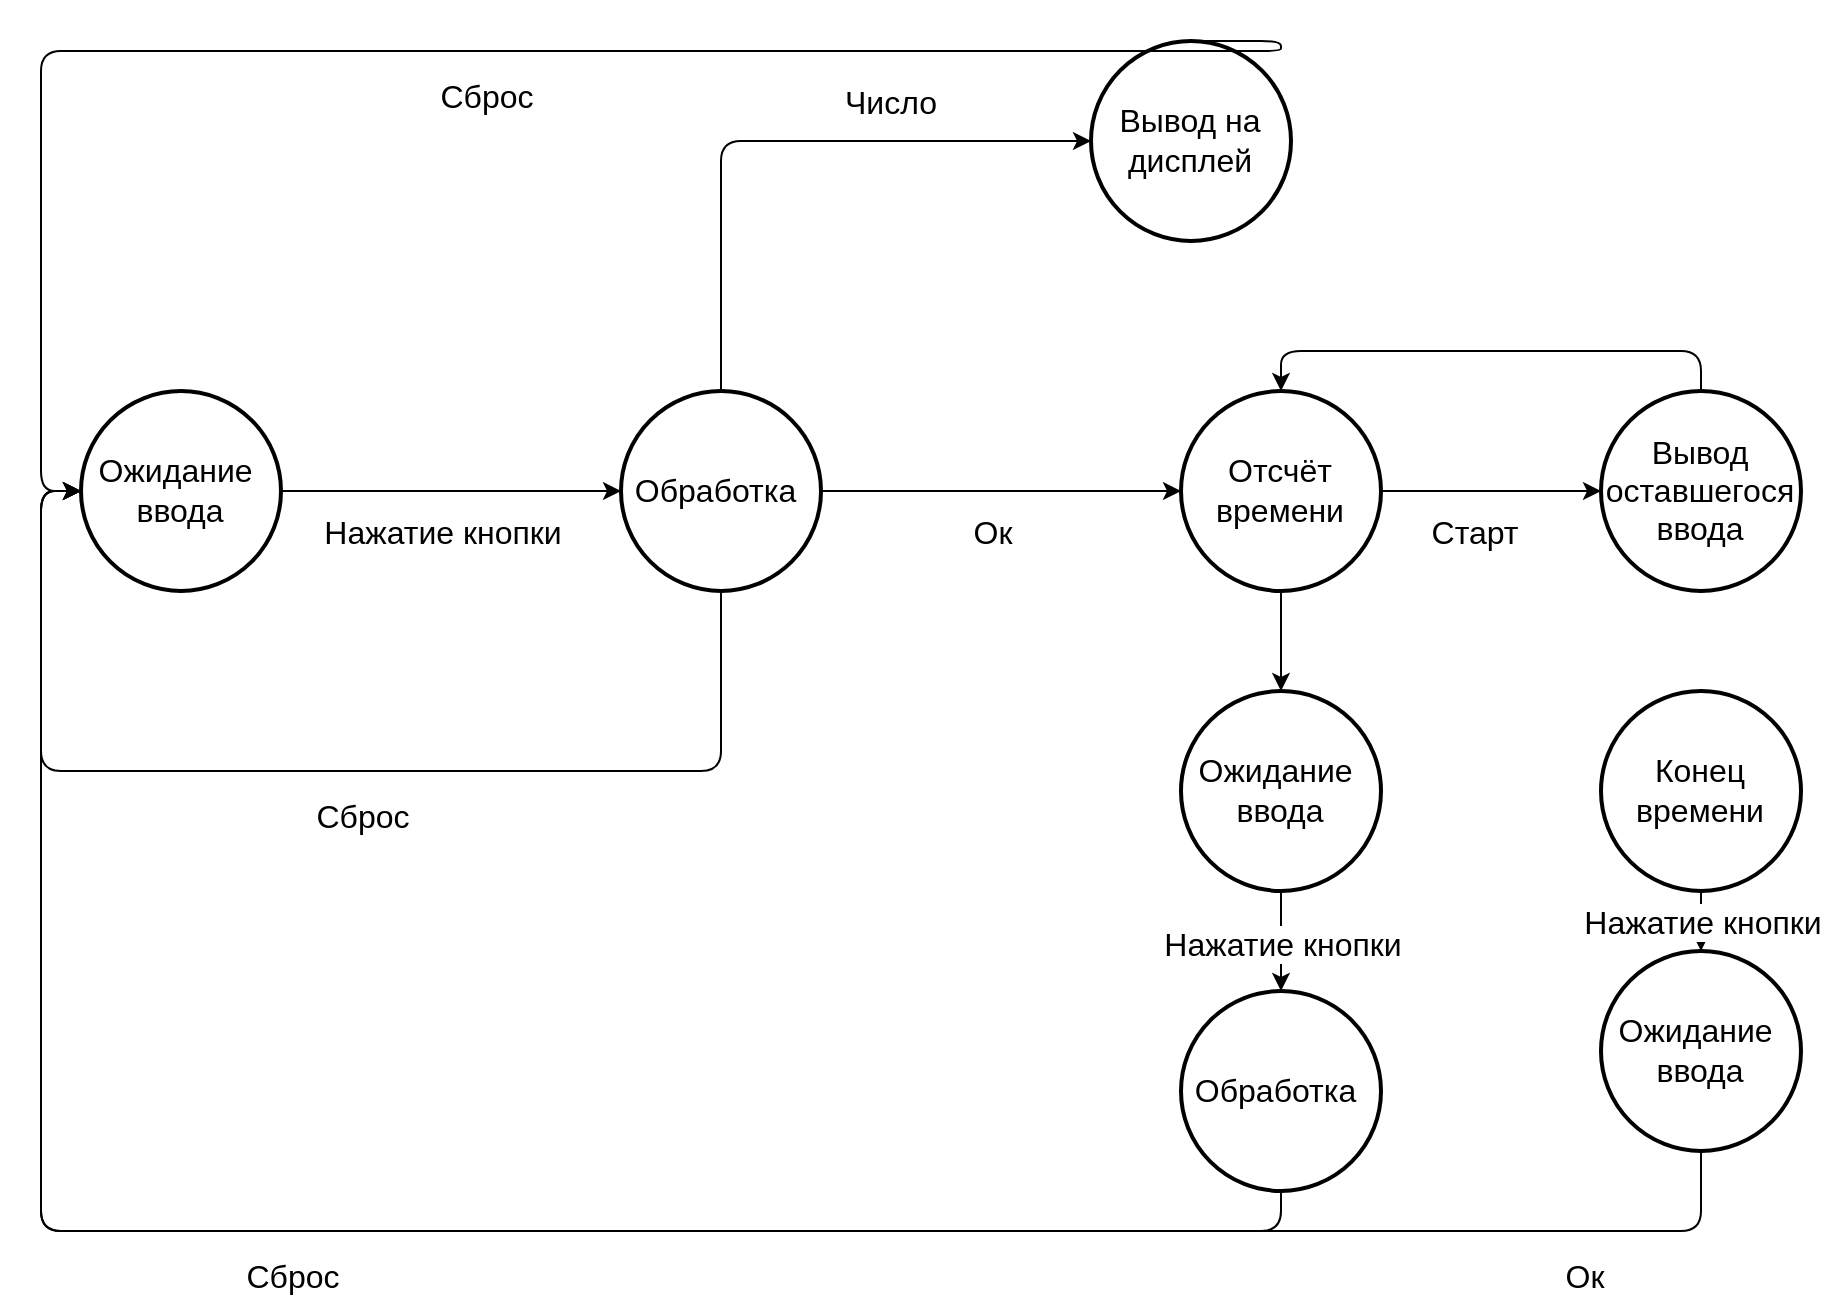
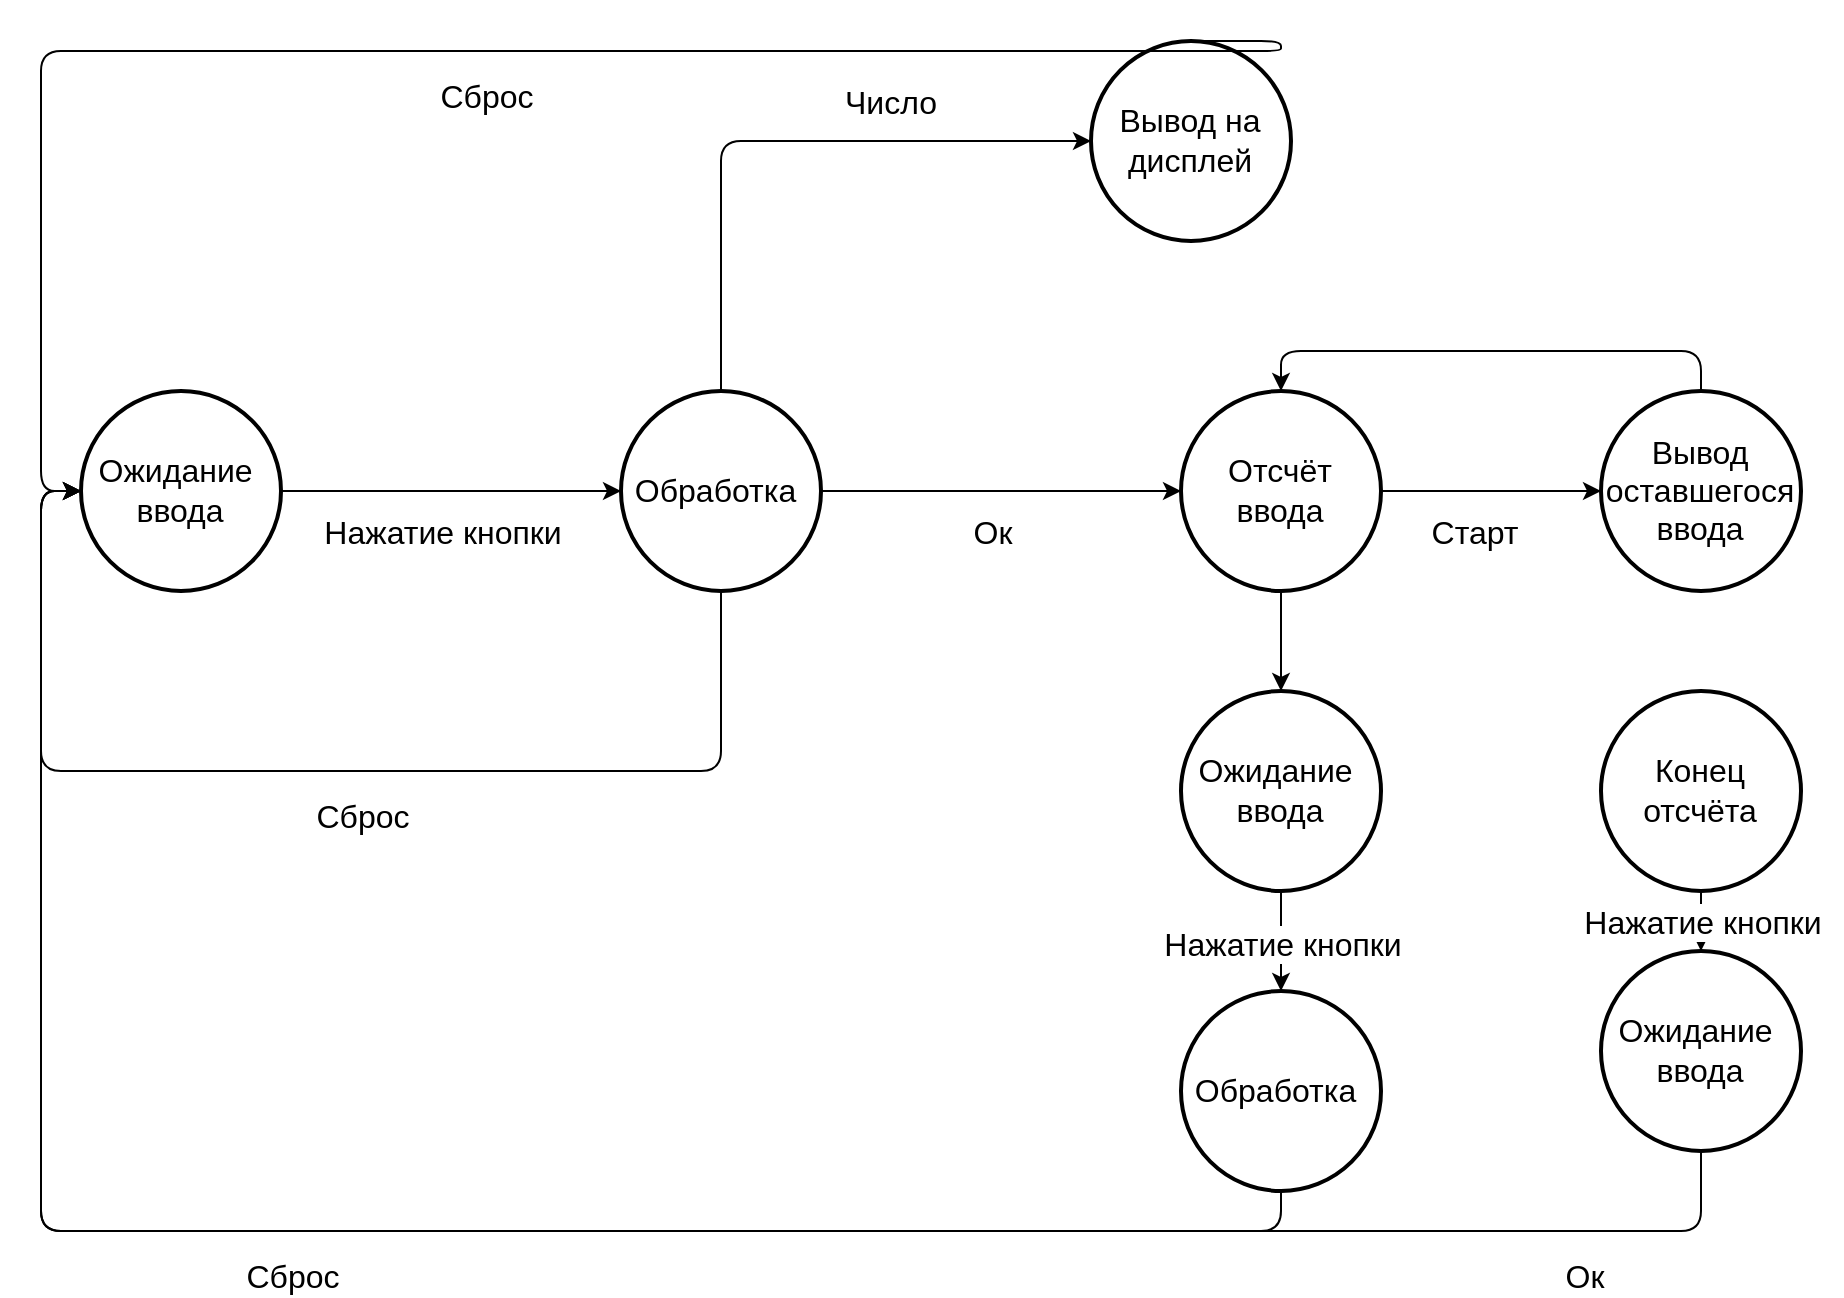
(1281, 491) -> (1281, 491)
(1701, 791) -> (1701, 791)
